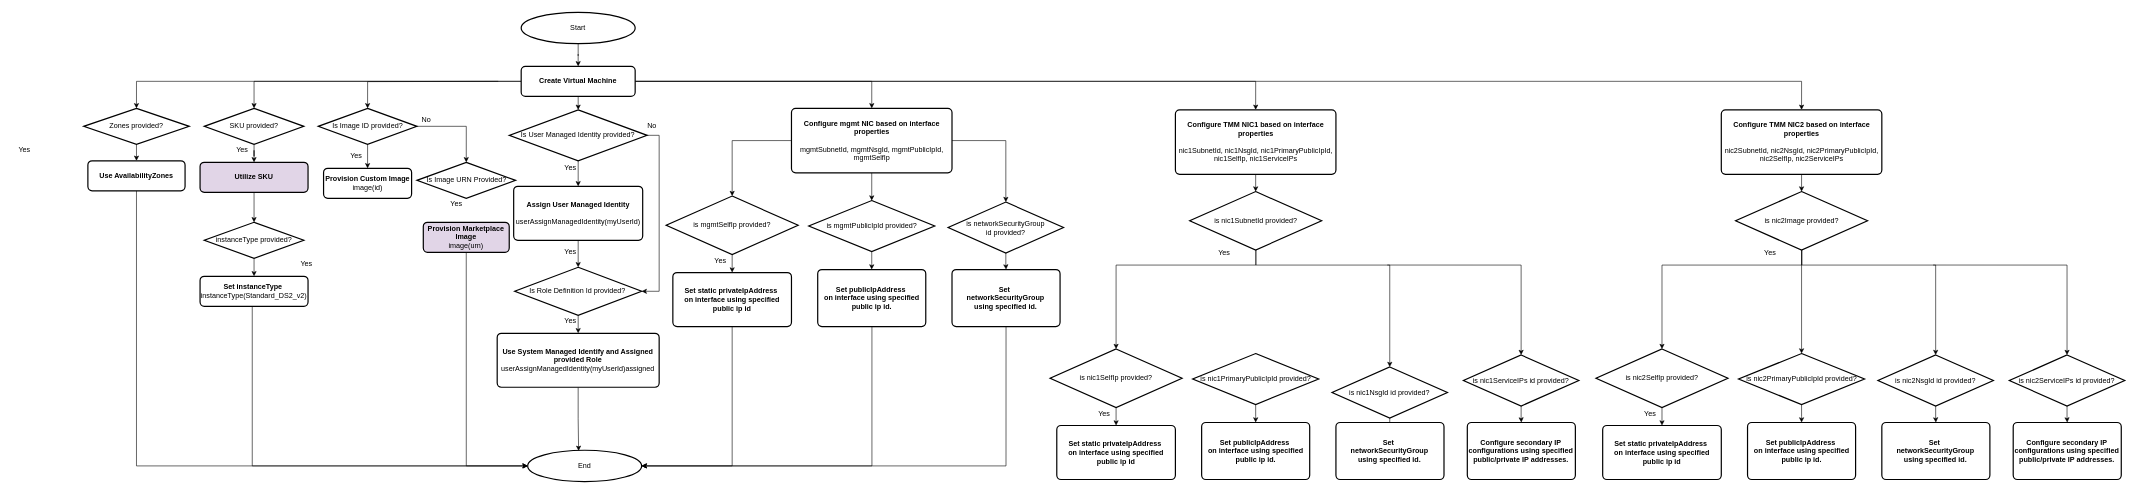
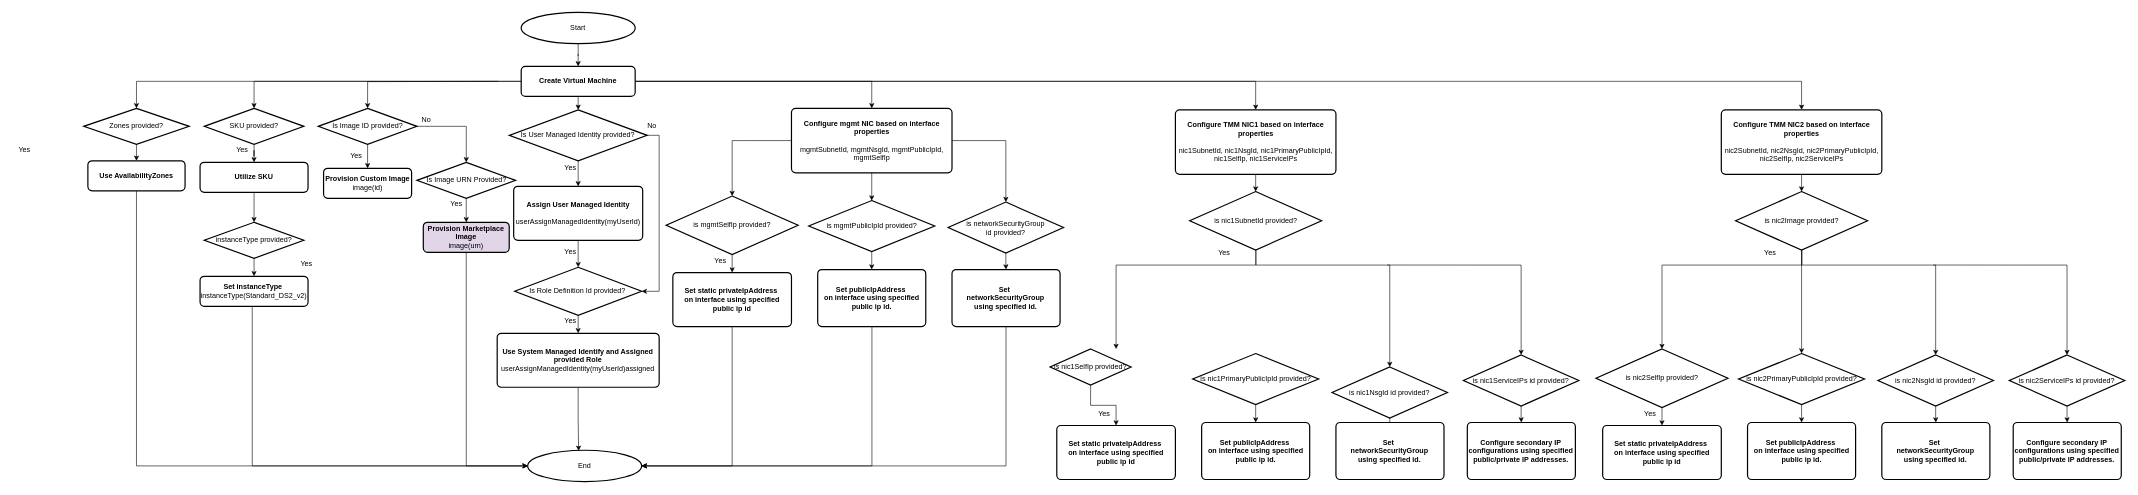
(254, 177) -> (254, 177)
none -> (466, 216)
(1116, 378) -> (1091, 367)
